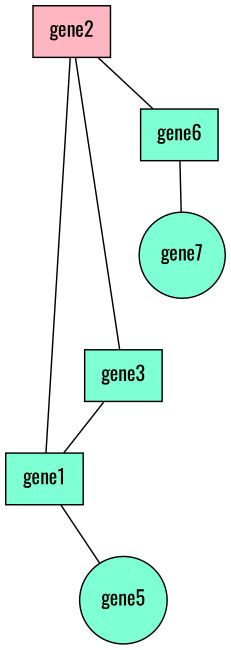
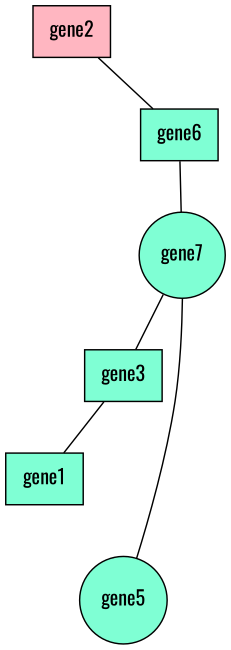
(98, 203) -> (150, 322)
(58, 255) -> none
(80, 534) -> (170, 430)
